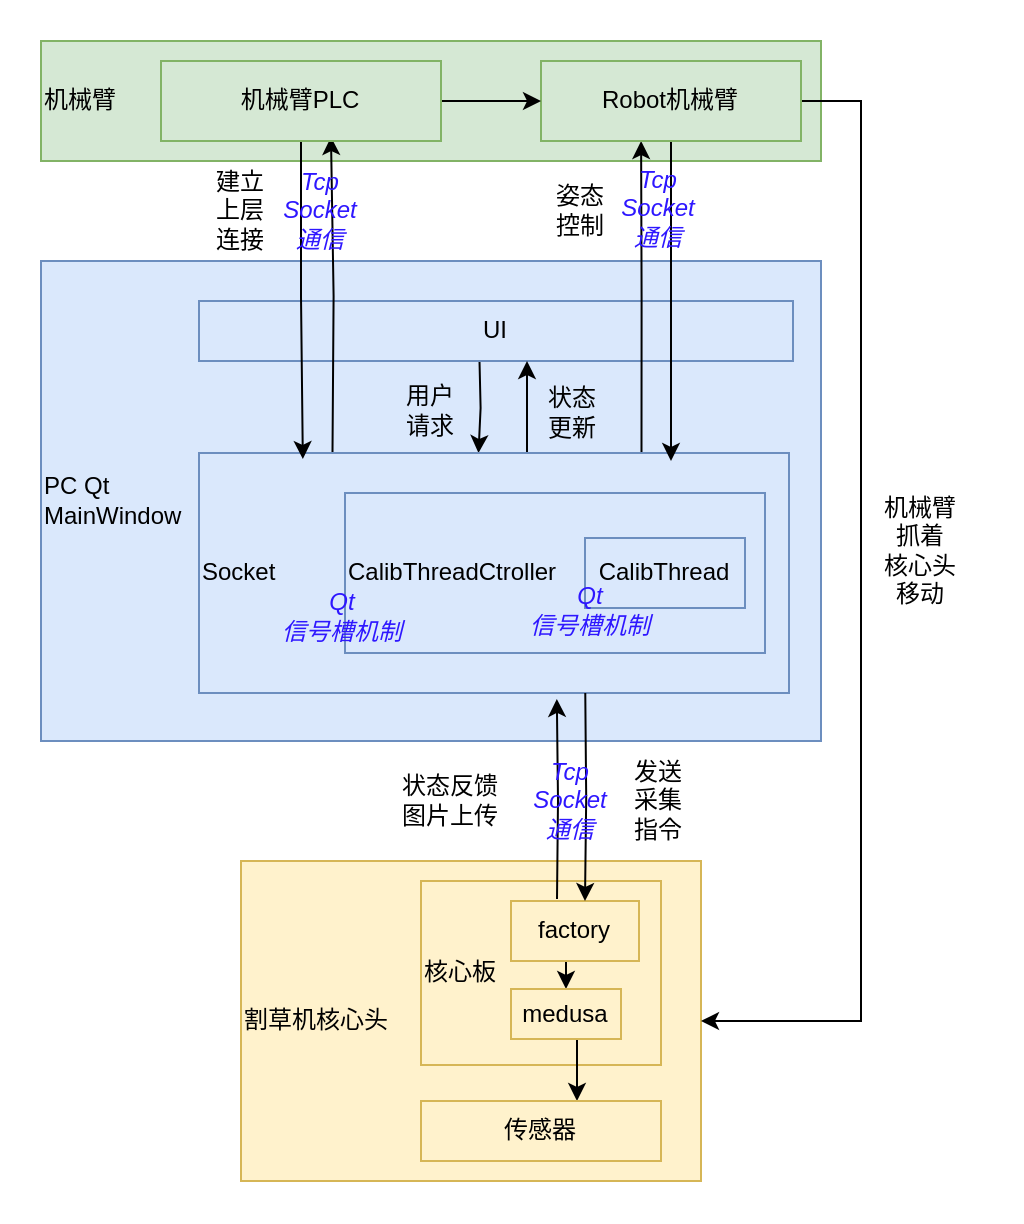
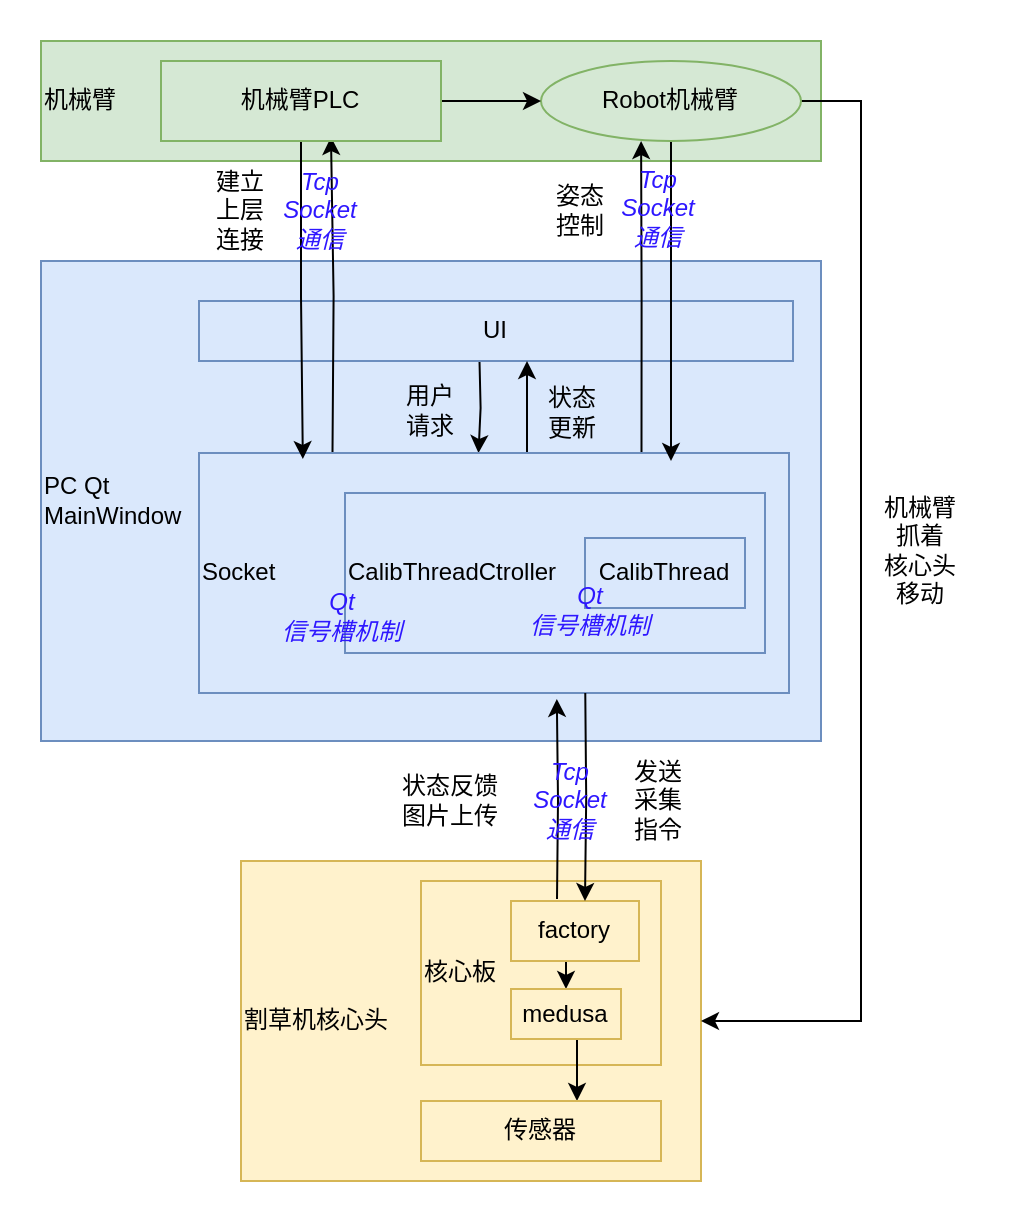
(671, 101) -> (671, 101)
